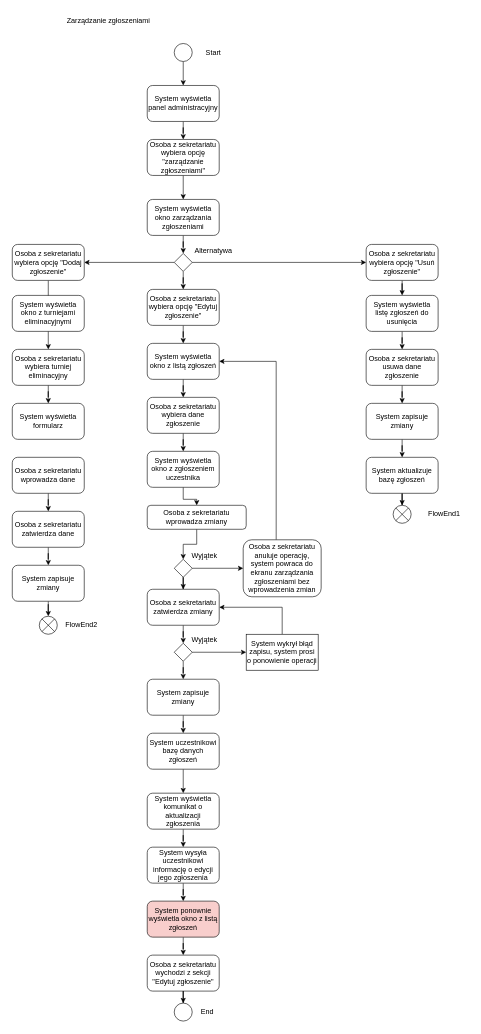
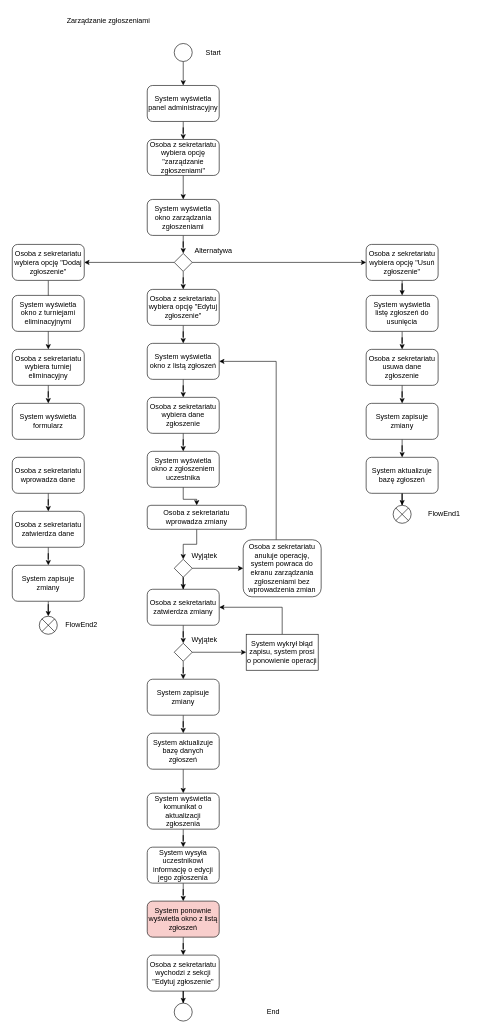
(183, 752) -> (183, 752)
(207, 1013) -> (273, 1013)
